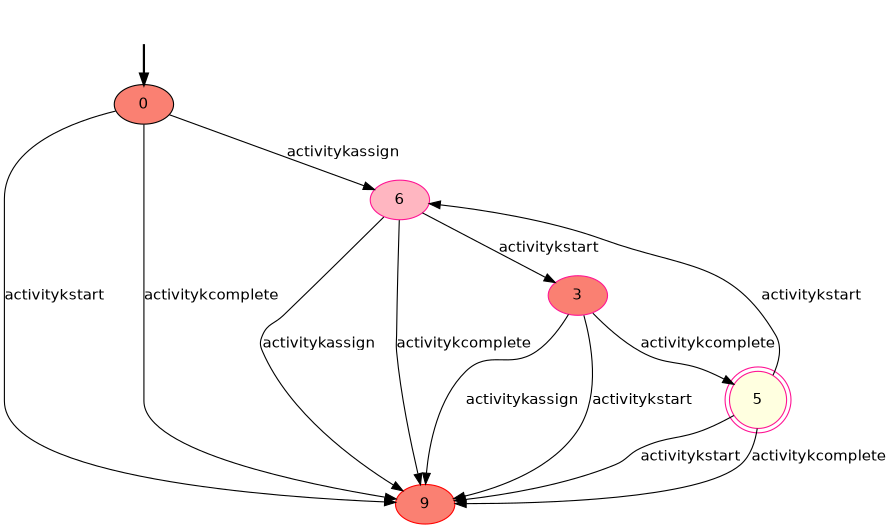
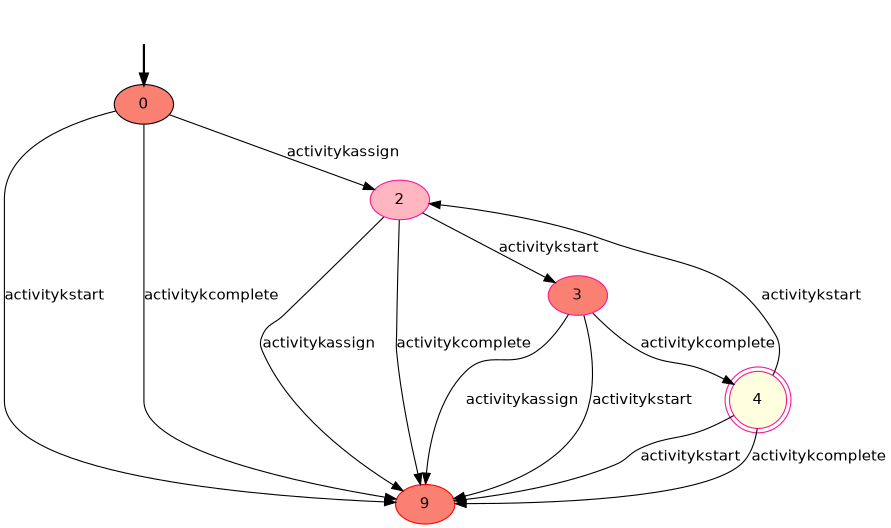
(400, 200) -> (400, 200)
(758, 400) -> (758, 400)
